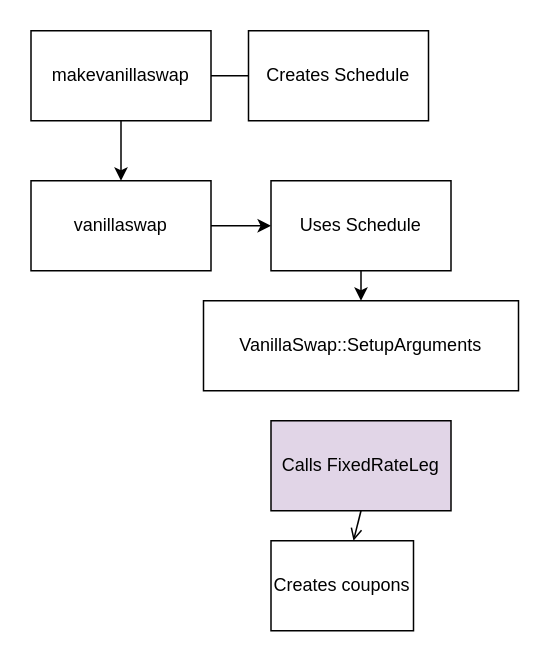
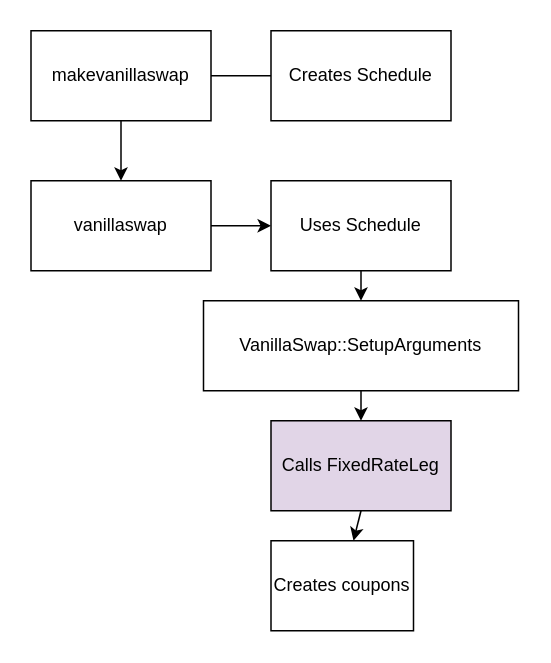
(338, 76) -> (361, 76)
none -> (361, 401)
(356, 532) -> (356, 530)
